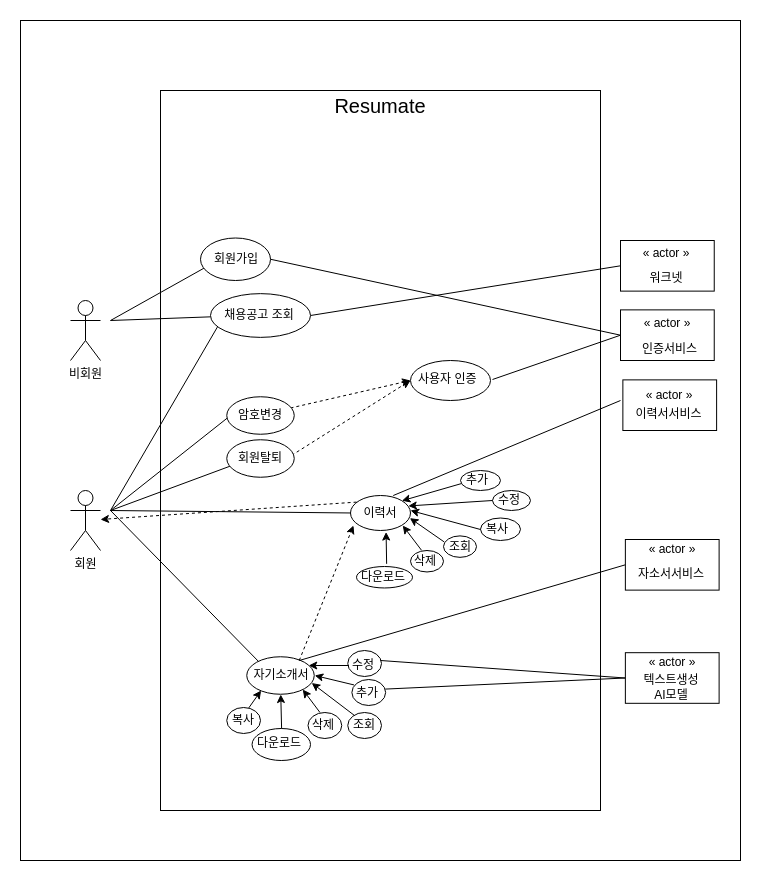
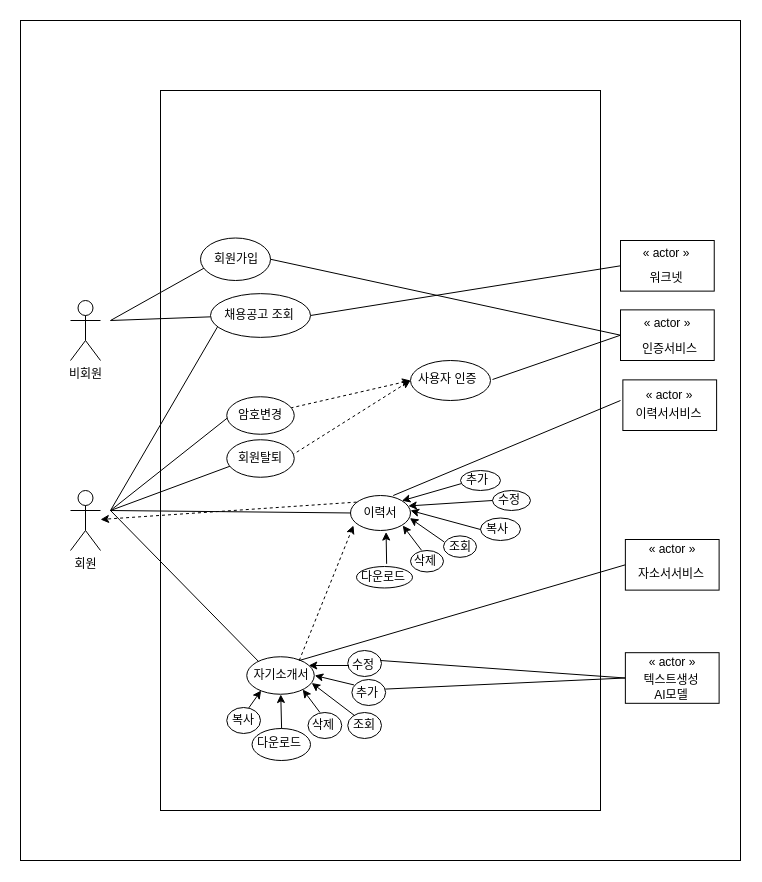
(381, 106) -> none
